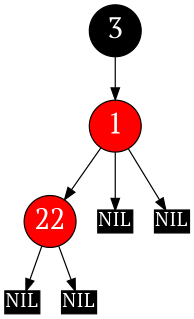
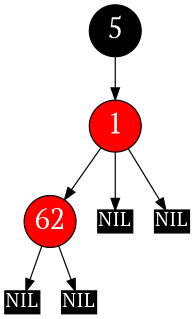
(115, 31) -> (115, 31)
(50, 221) -> (50, 221)
